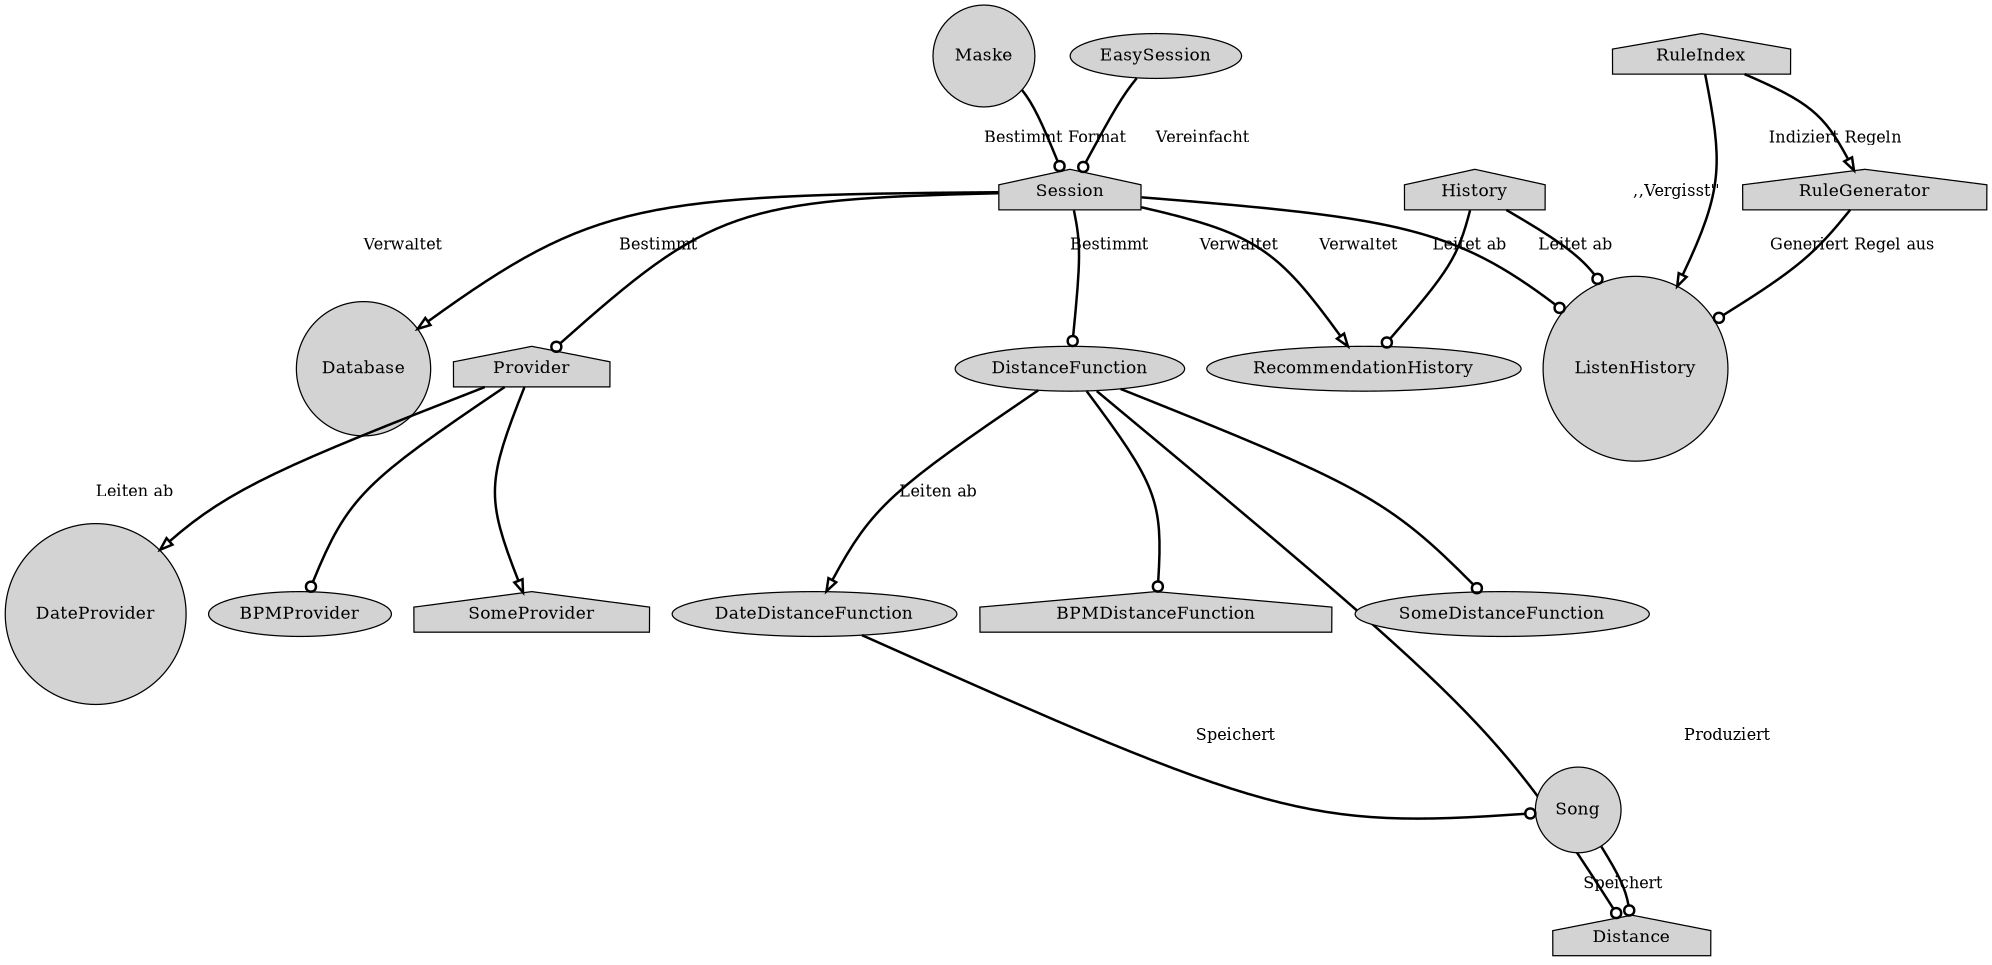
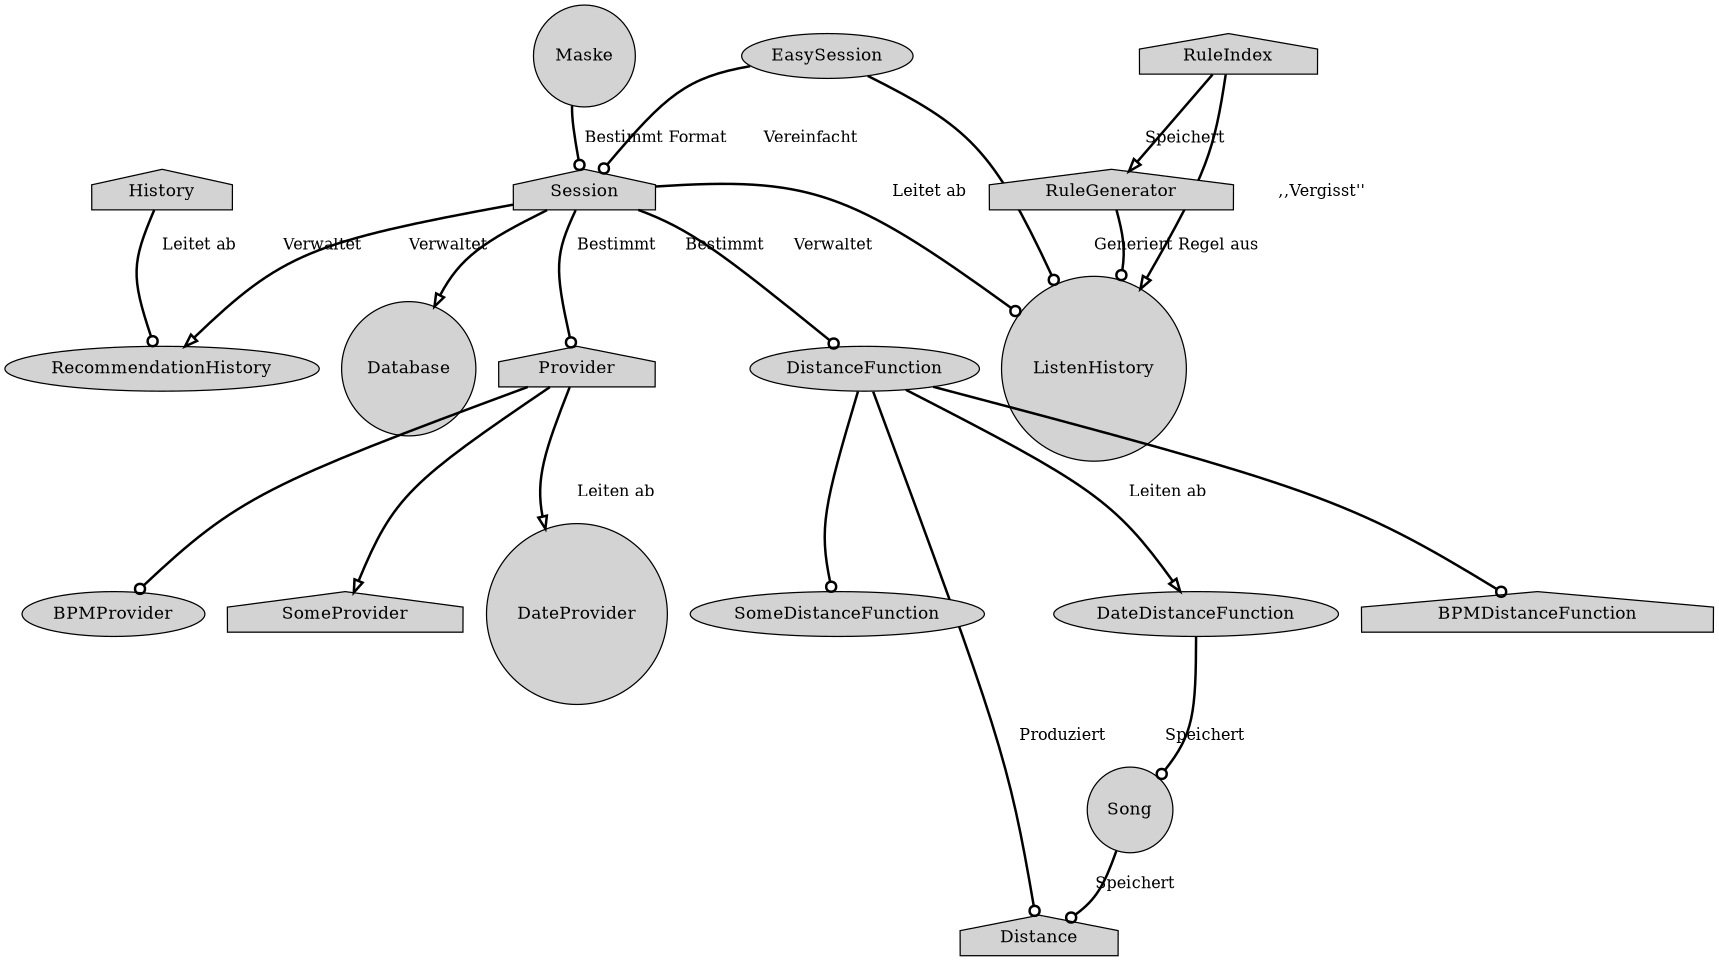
(1835, 138) -> (1185, 138)
(1553, 239) -> (982, 155)
